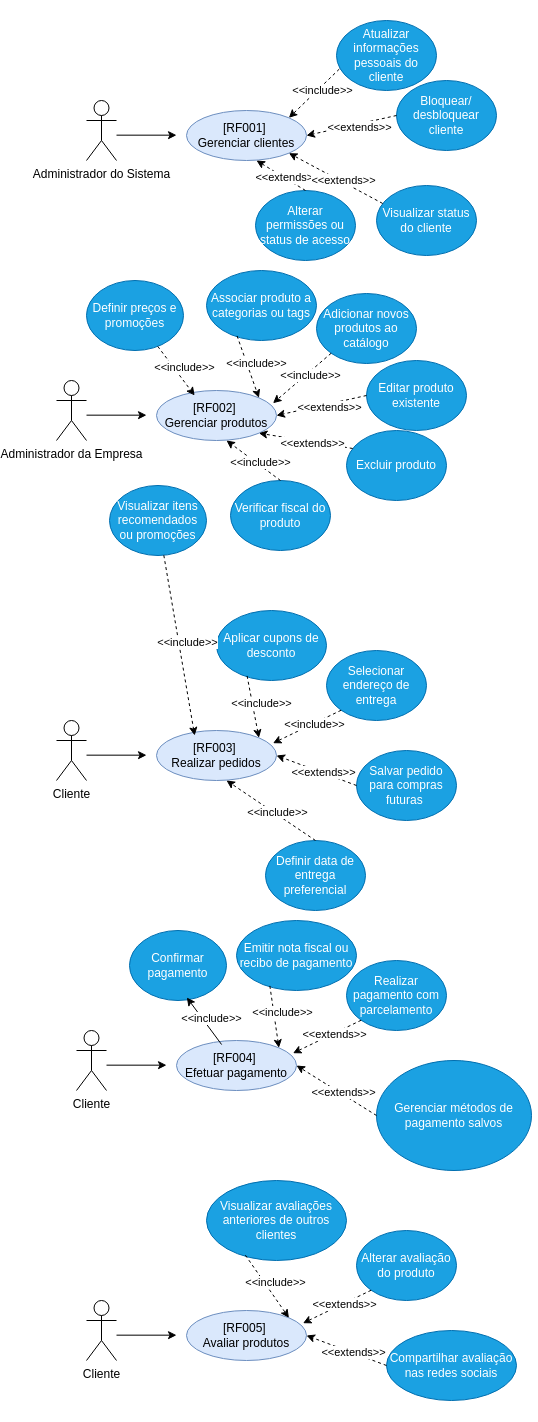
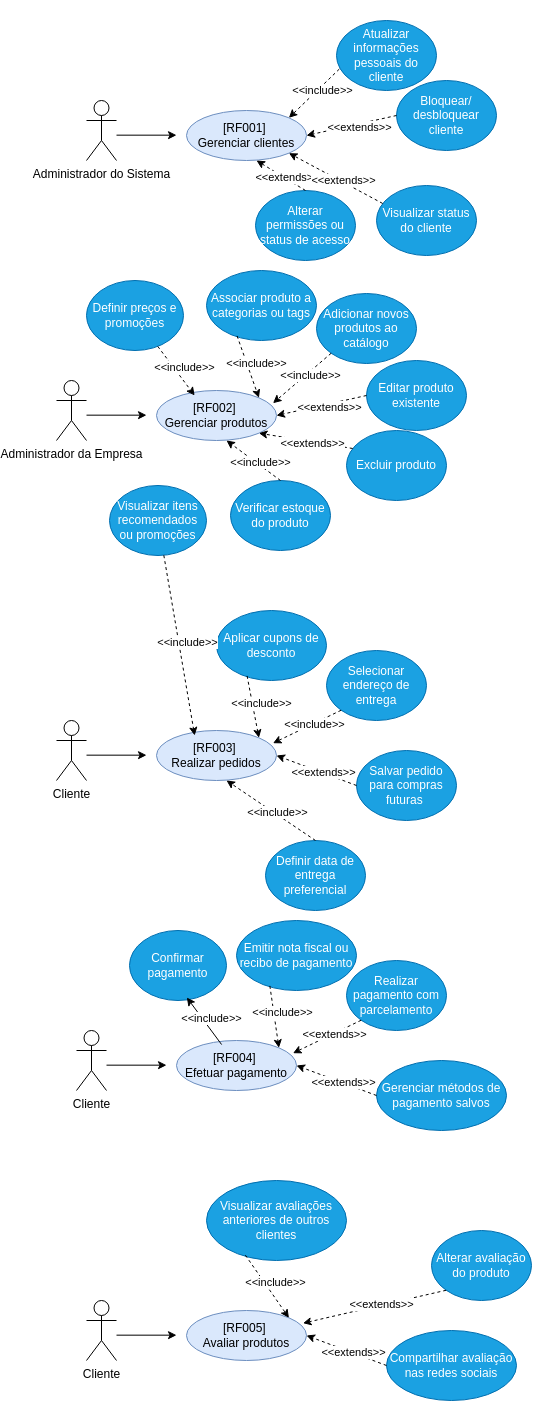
(281, 516) -> (281, 516)
(454, 1116) -> (442, 1096)
(407, 1266) -> (482, 1266)
